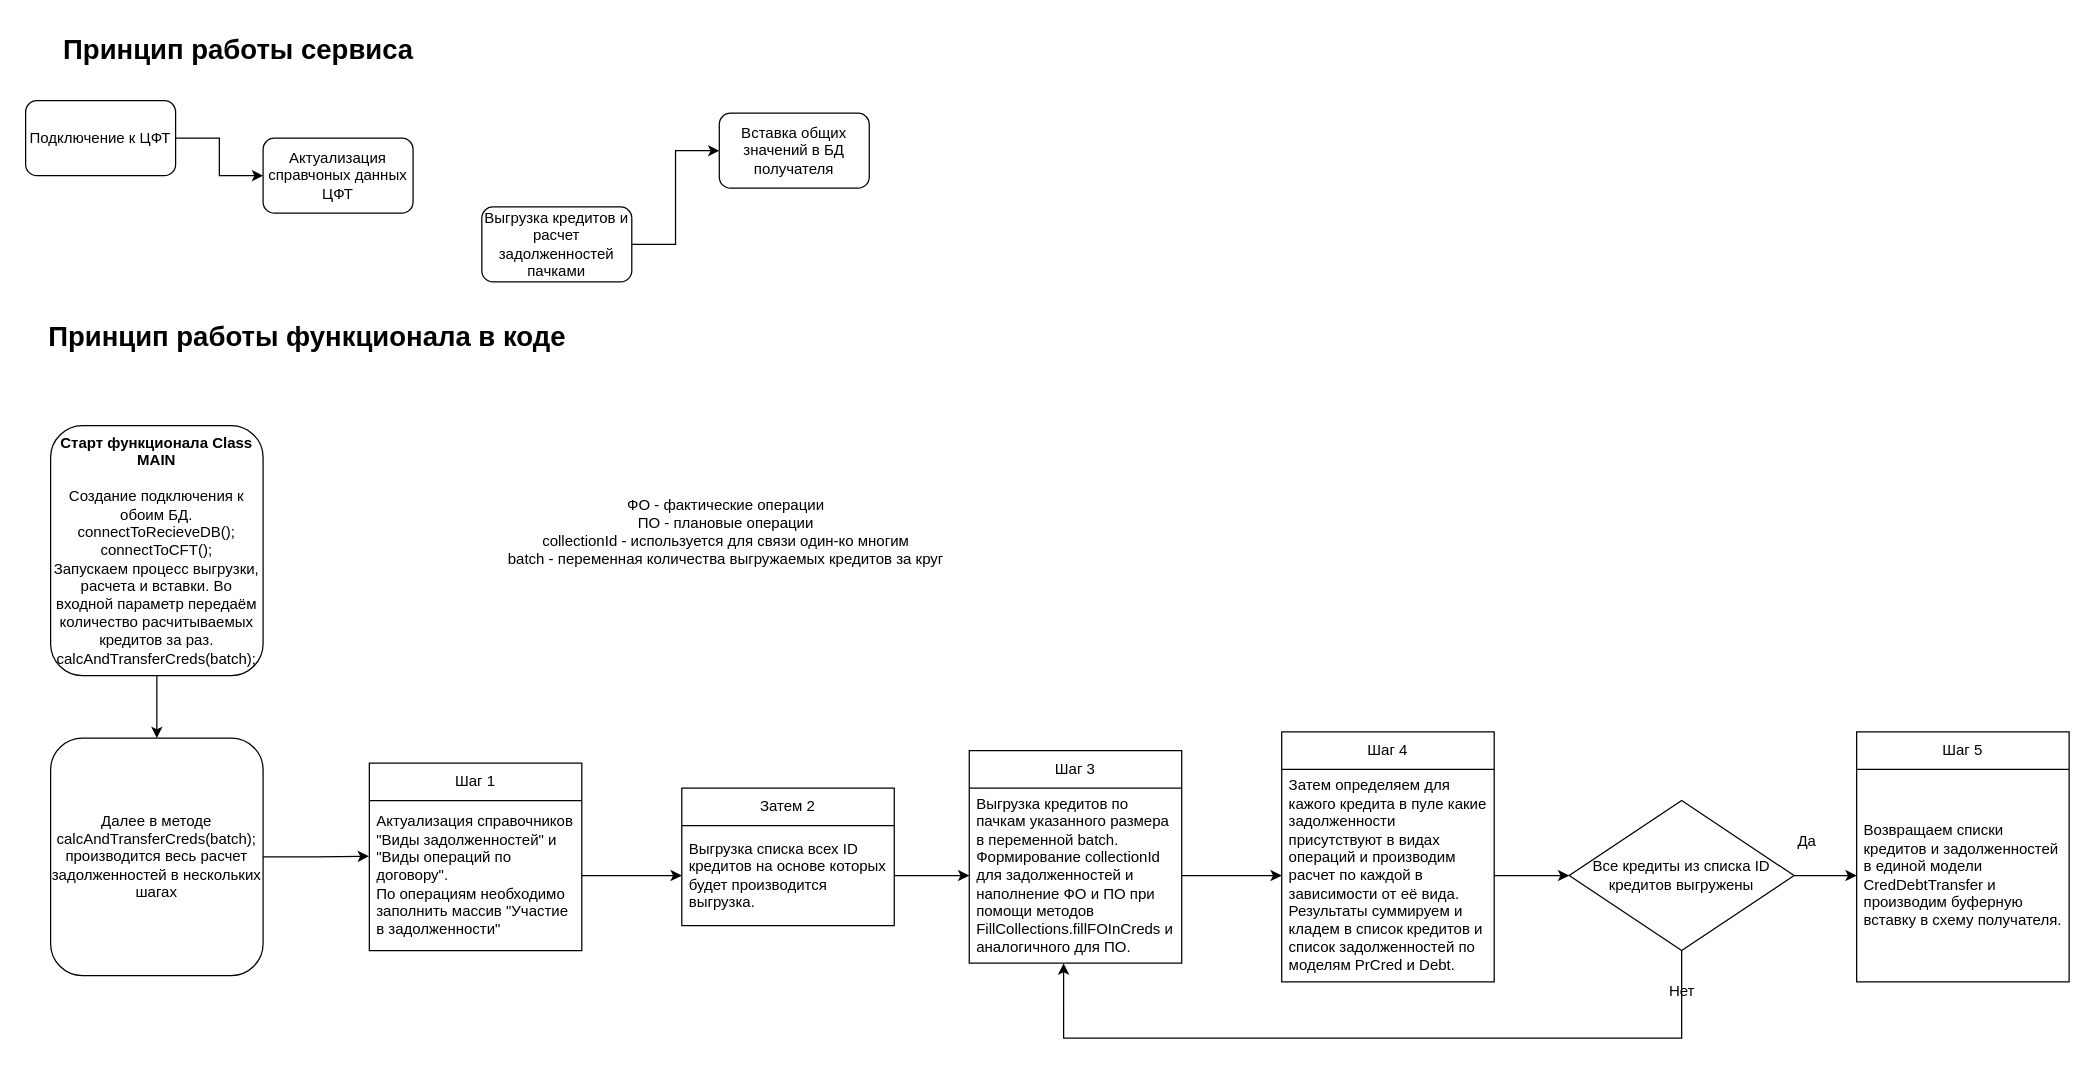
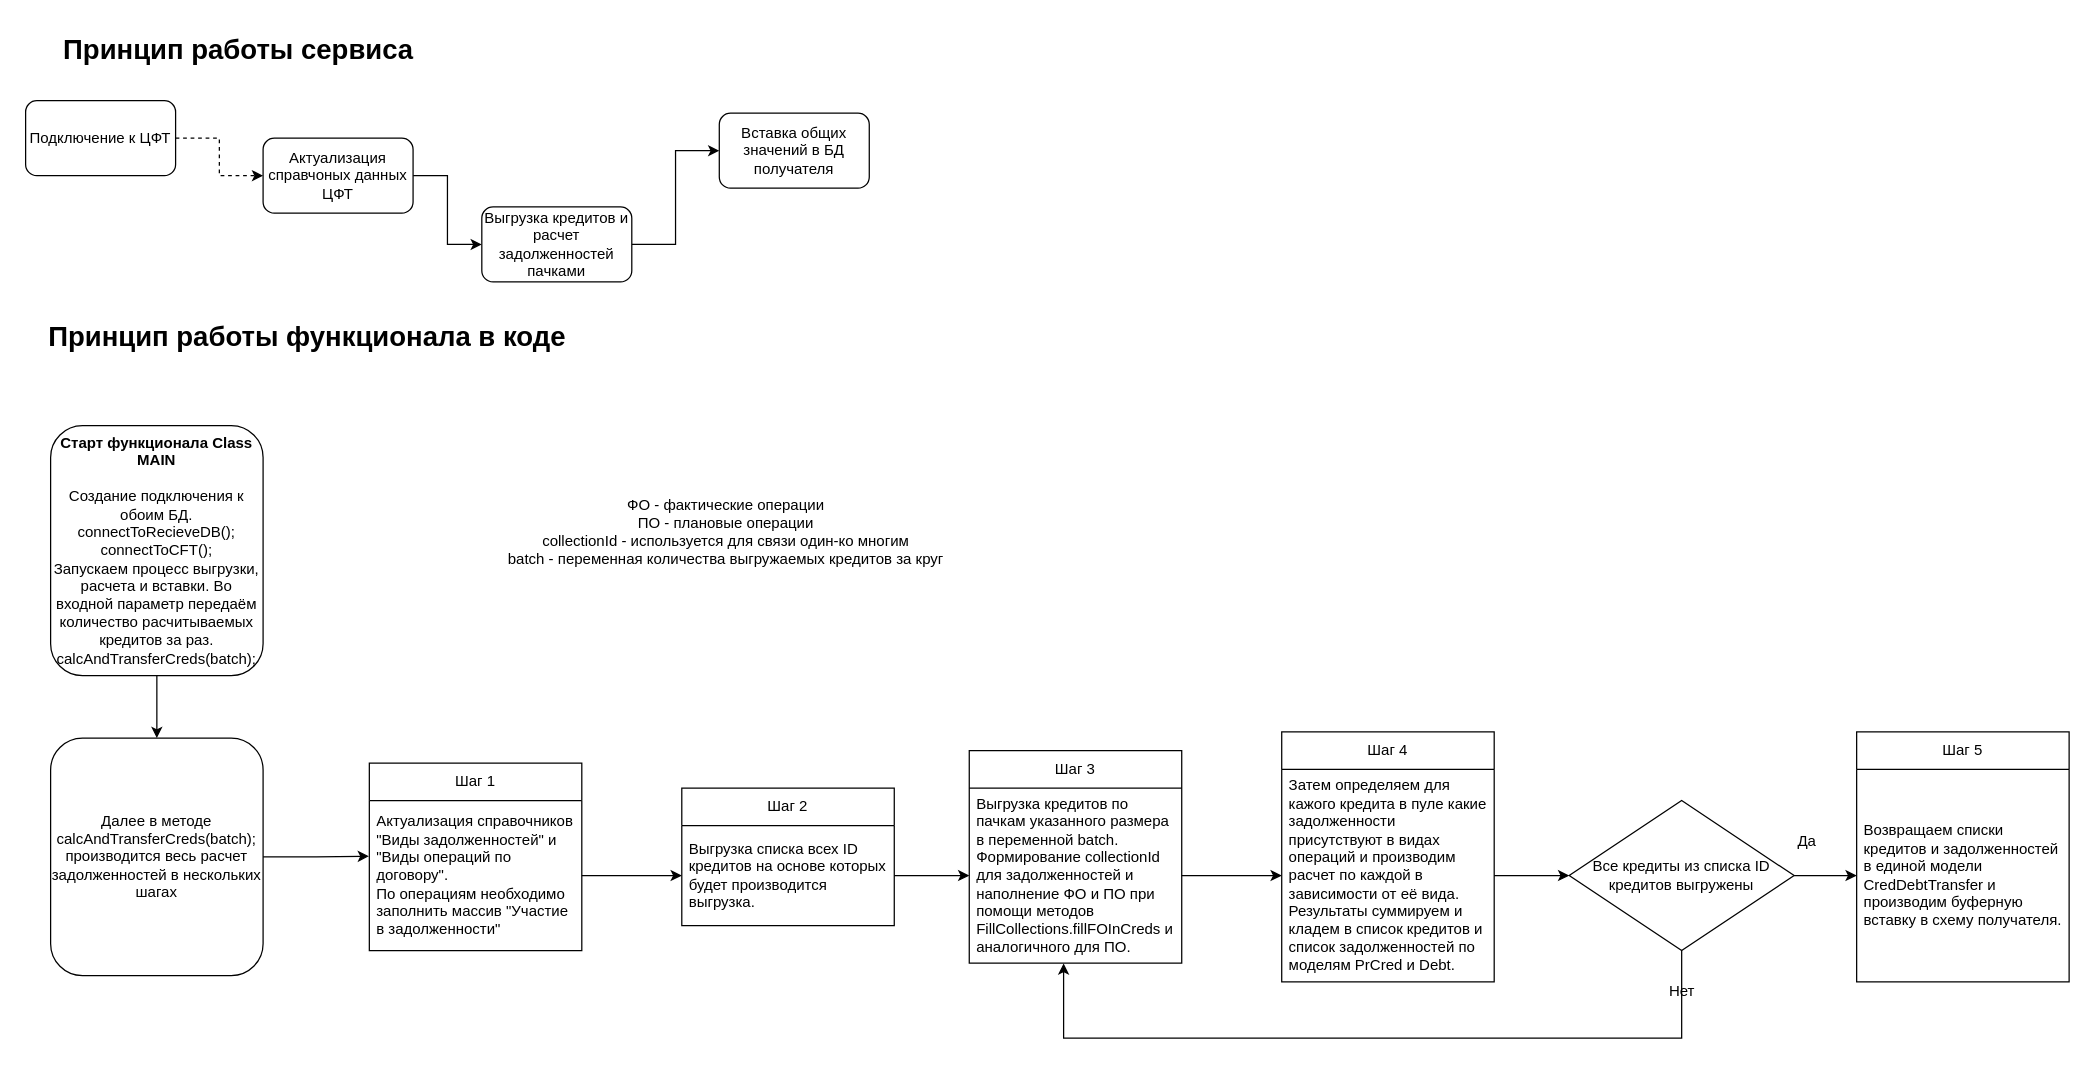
(219, 152) -> (219, 152)
none -> (448, 206)
(788, 807) -> (788, 807)
